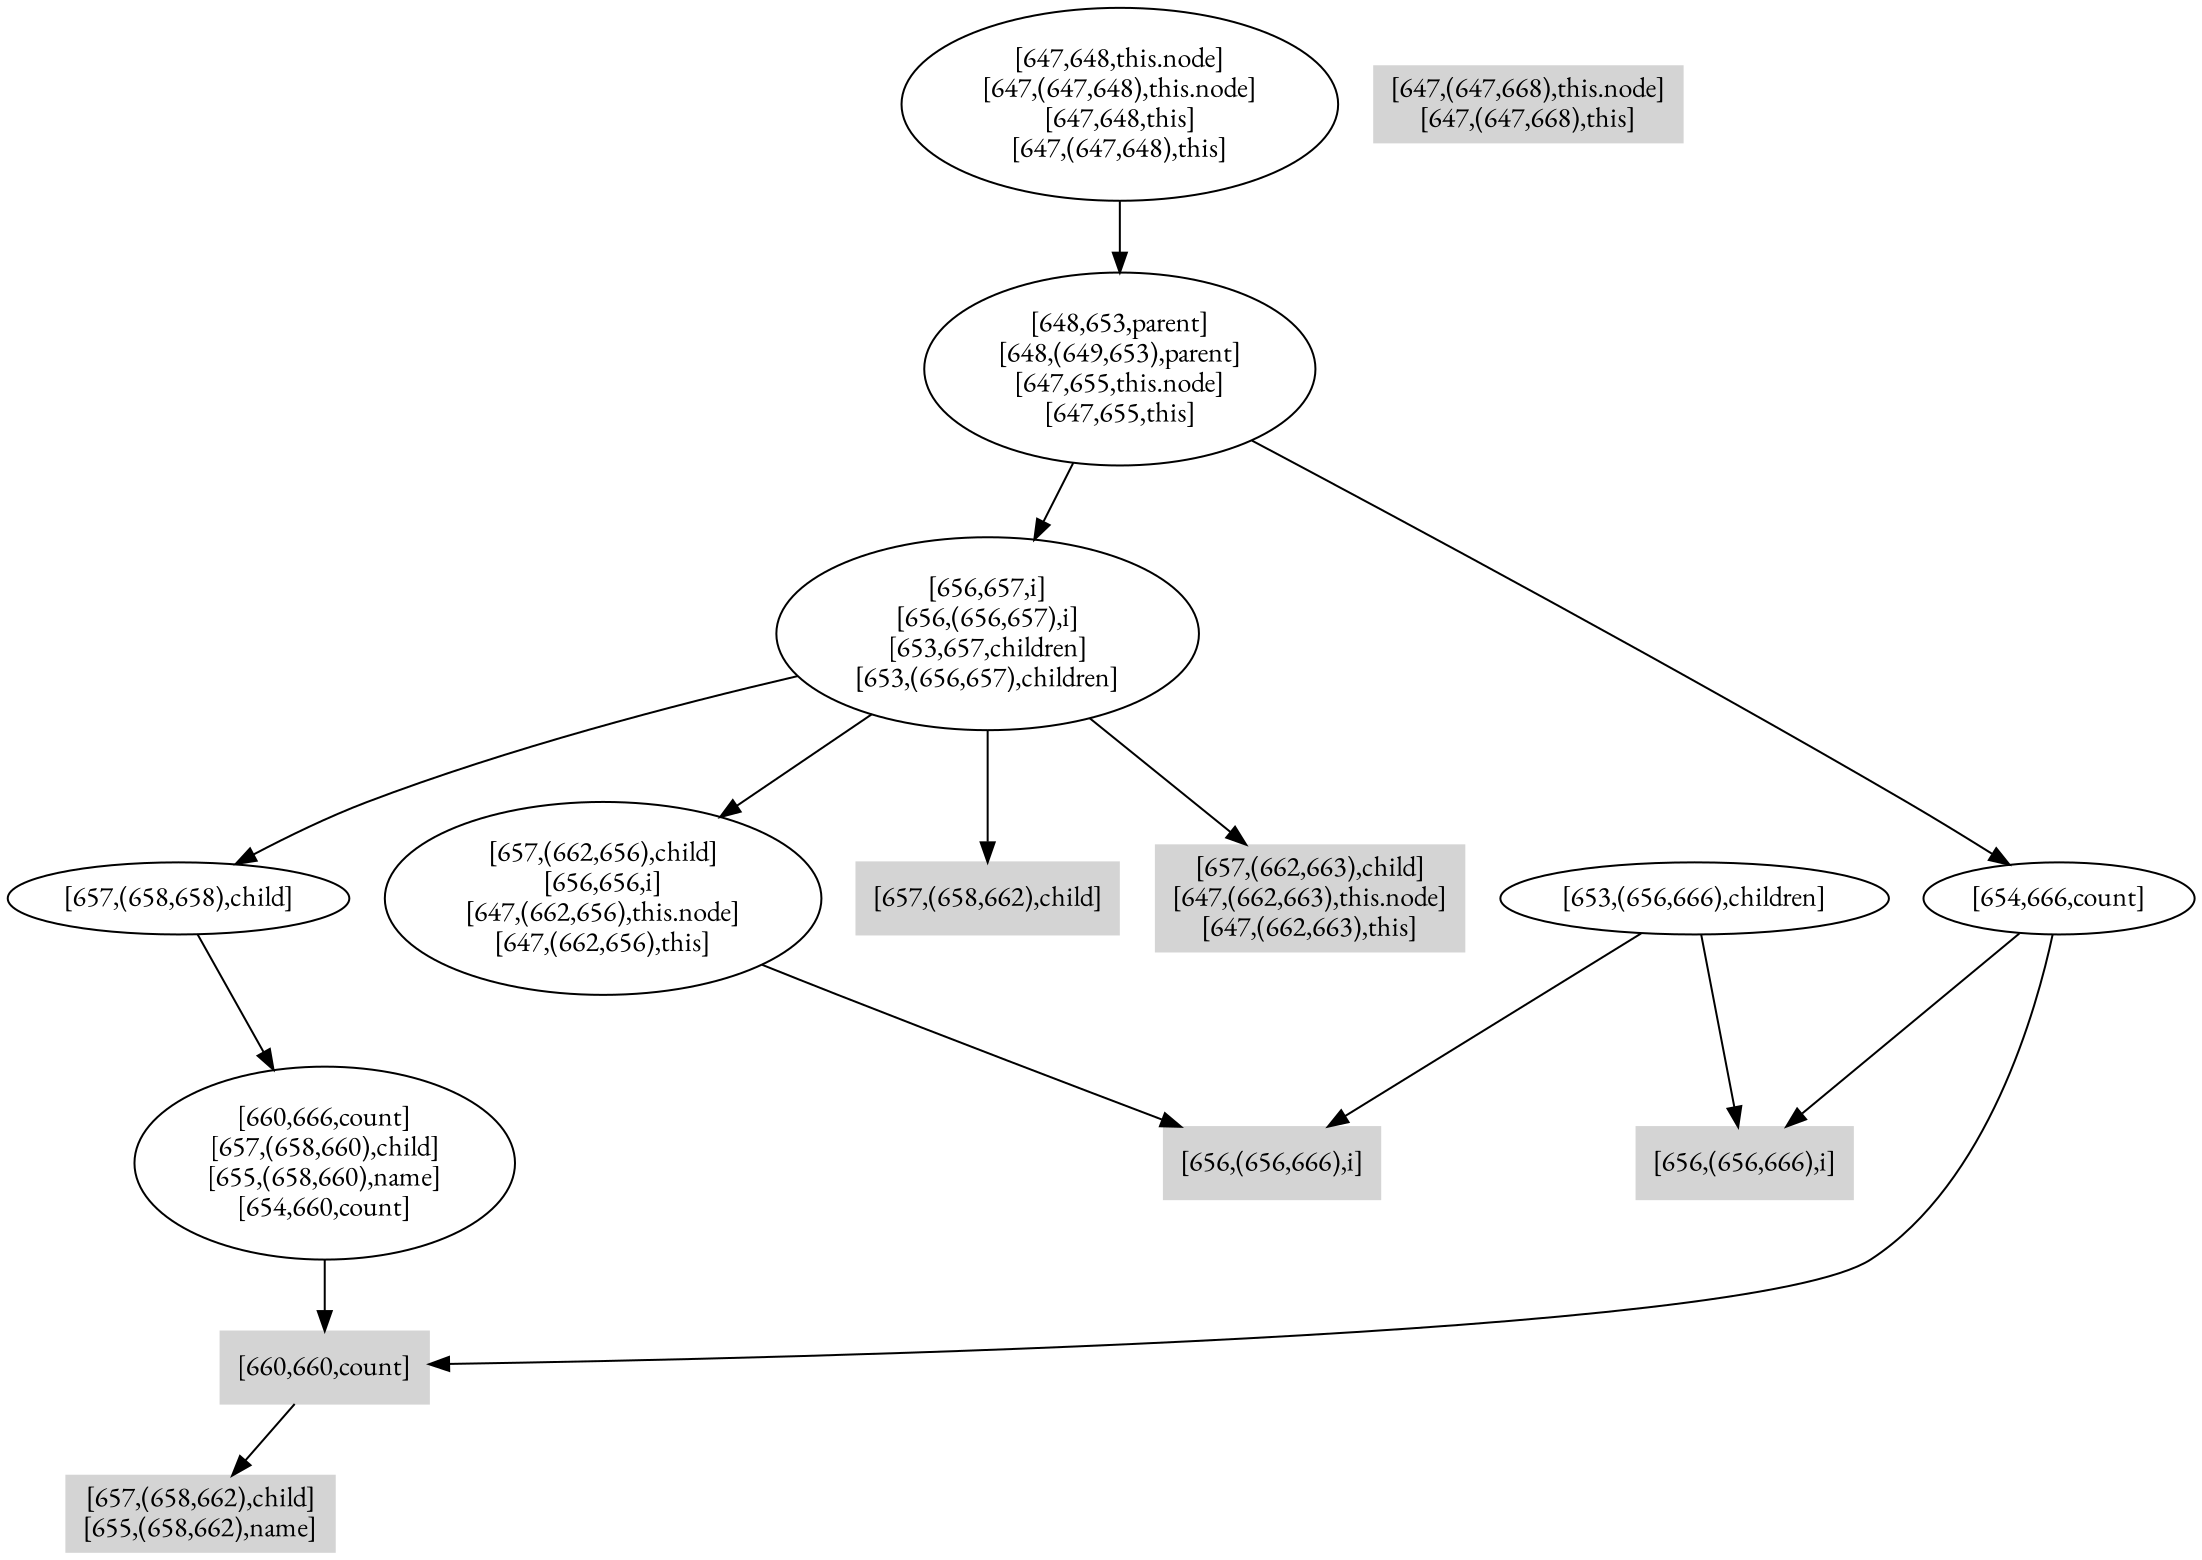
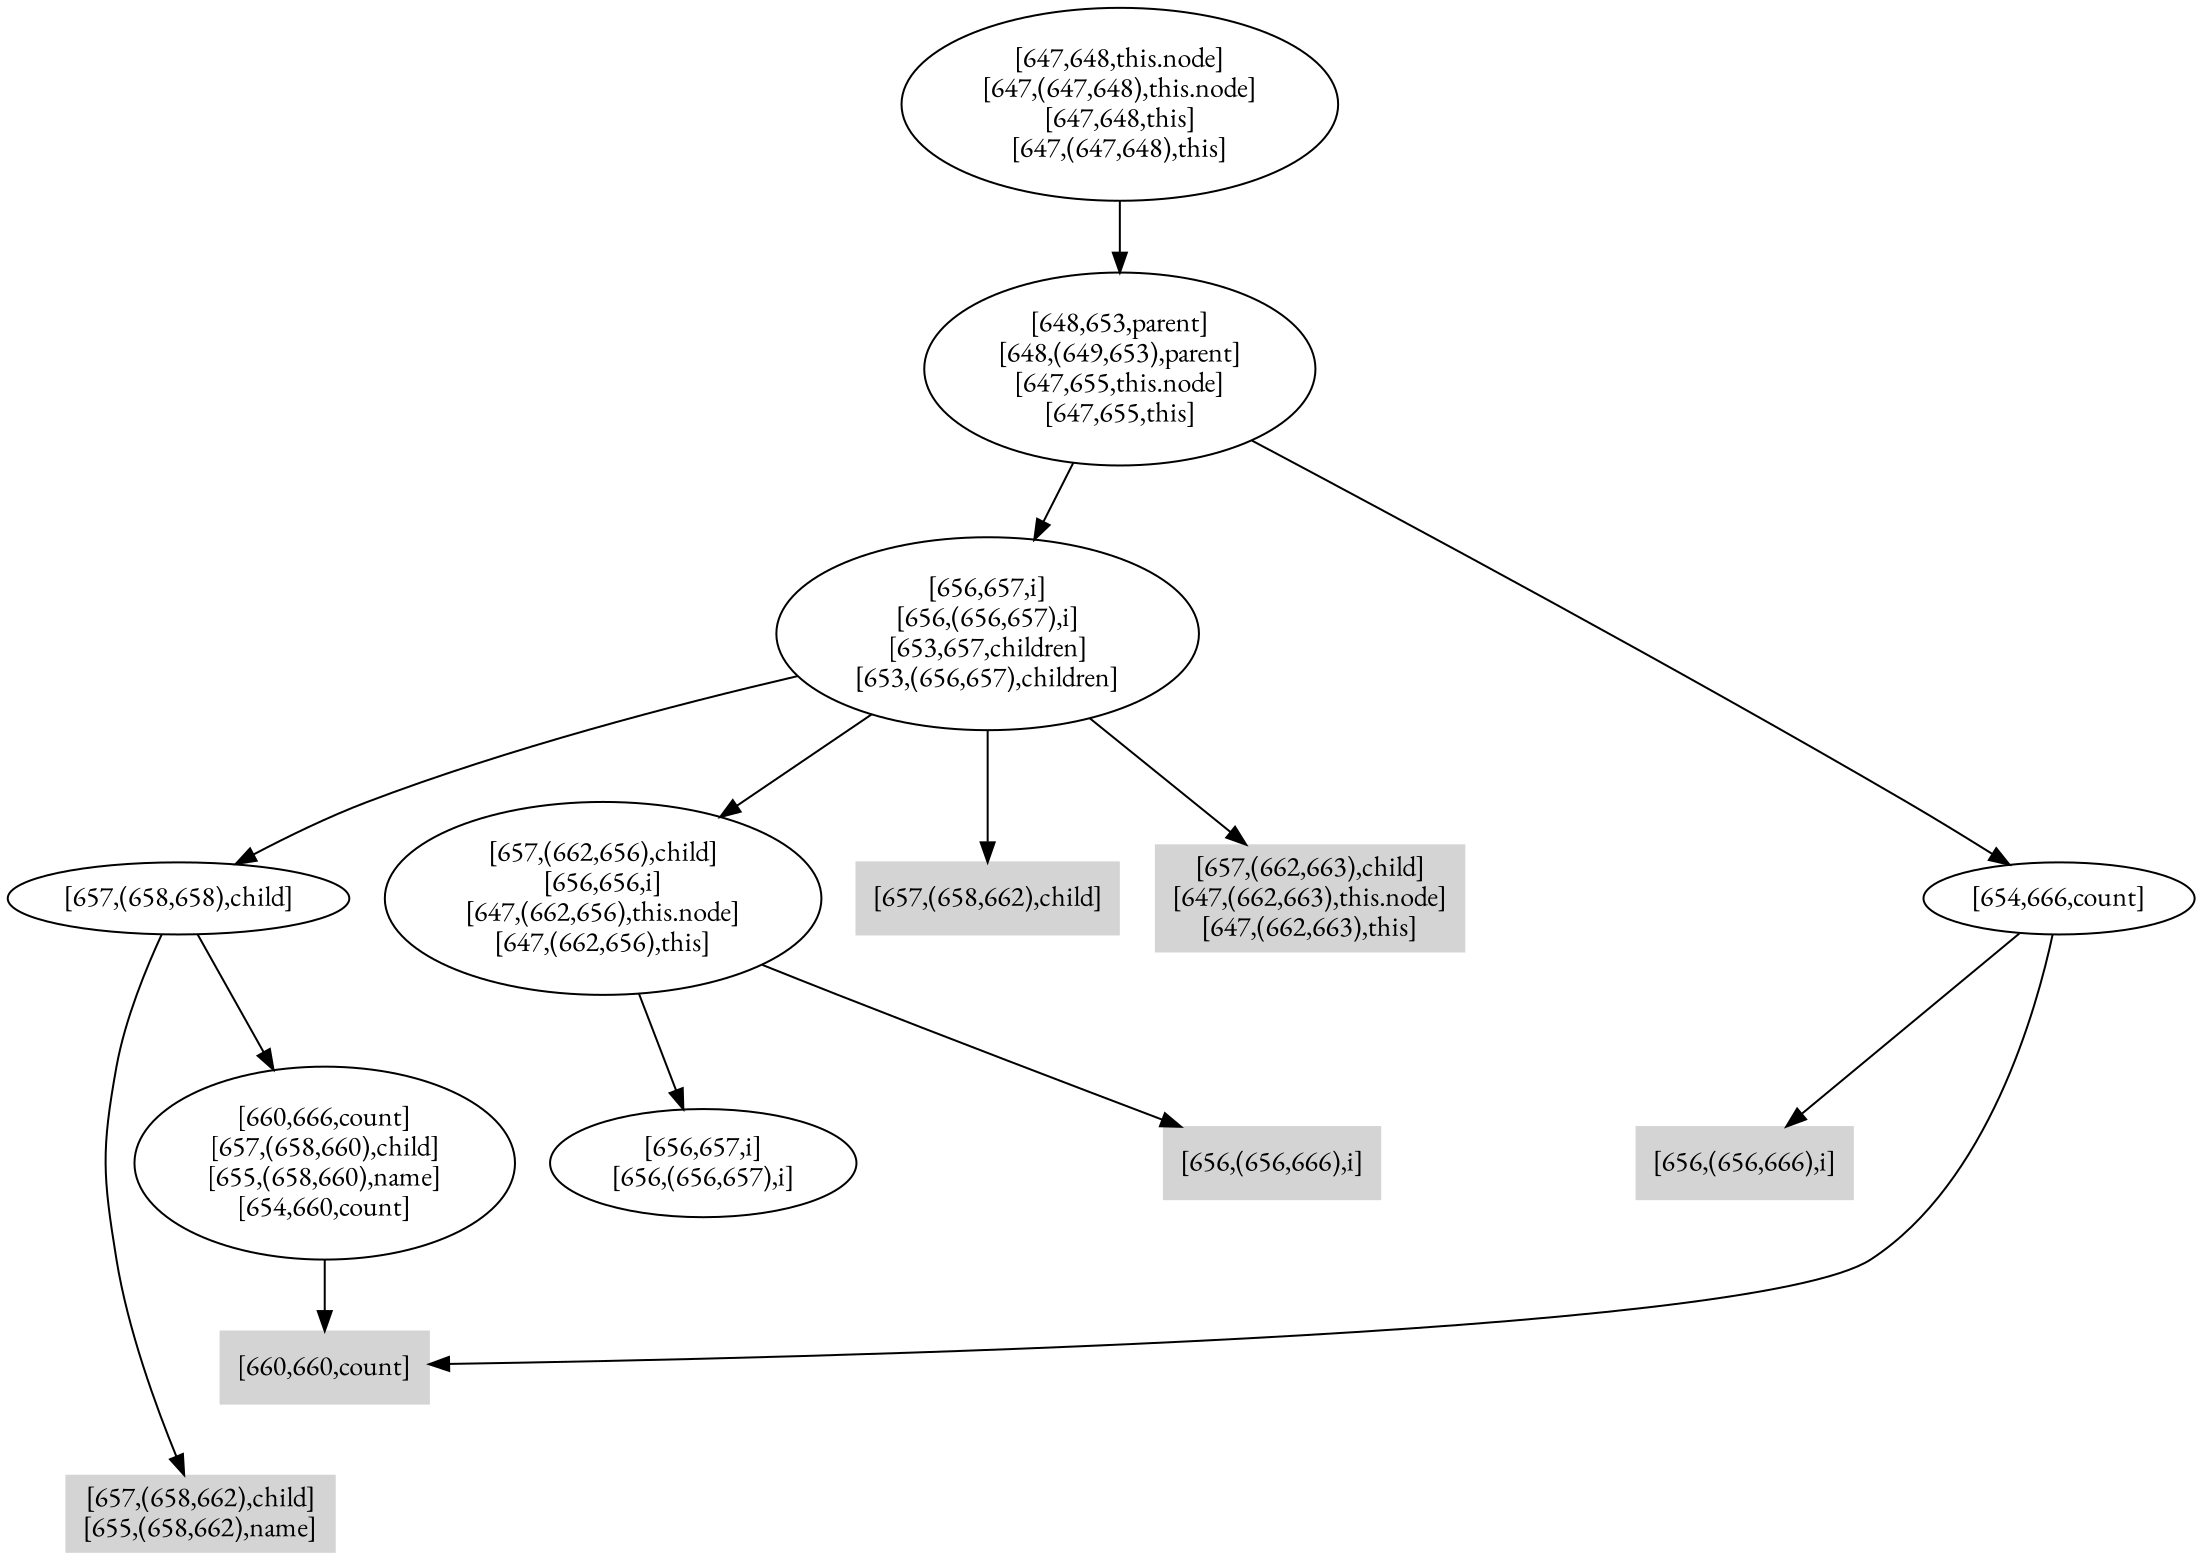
(1528, 104) -> none
(1695, 898) -> none
none -> (703, 1163)
(270, 1432) -> (108, 1196)
